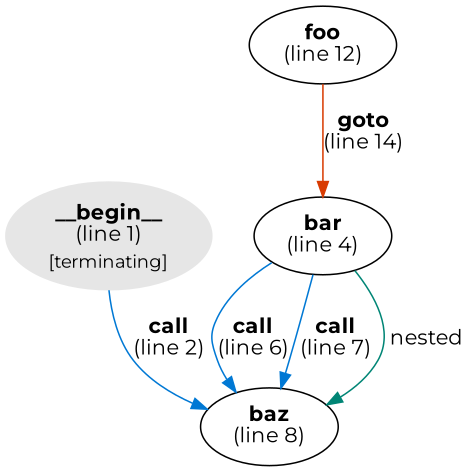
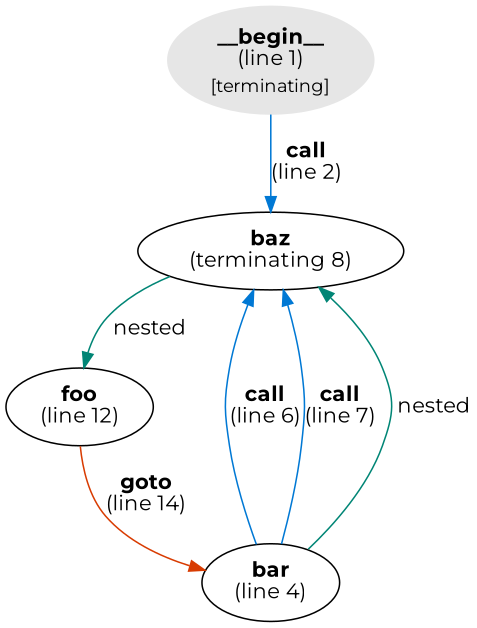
none -> (120, 306)
(269, 436) -> (271, 260)
